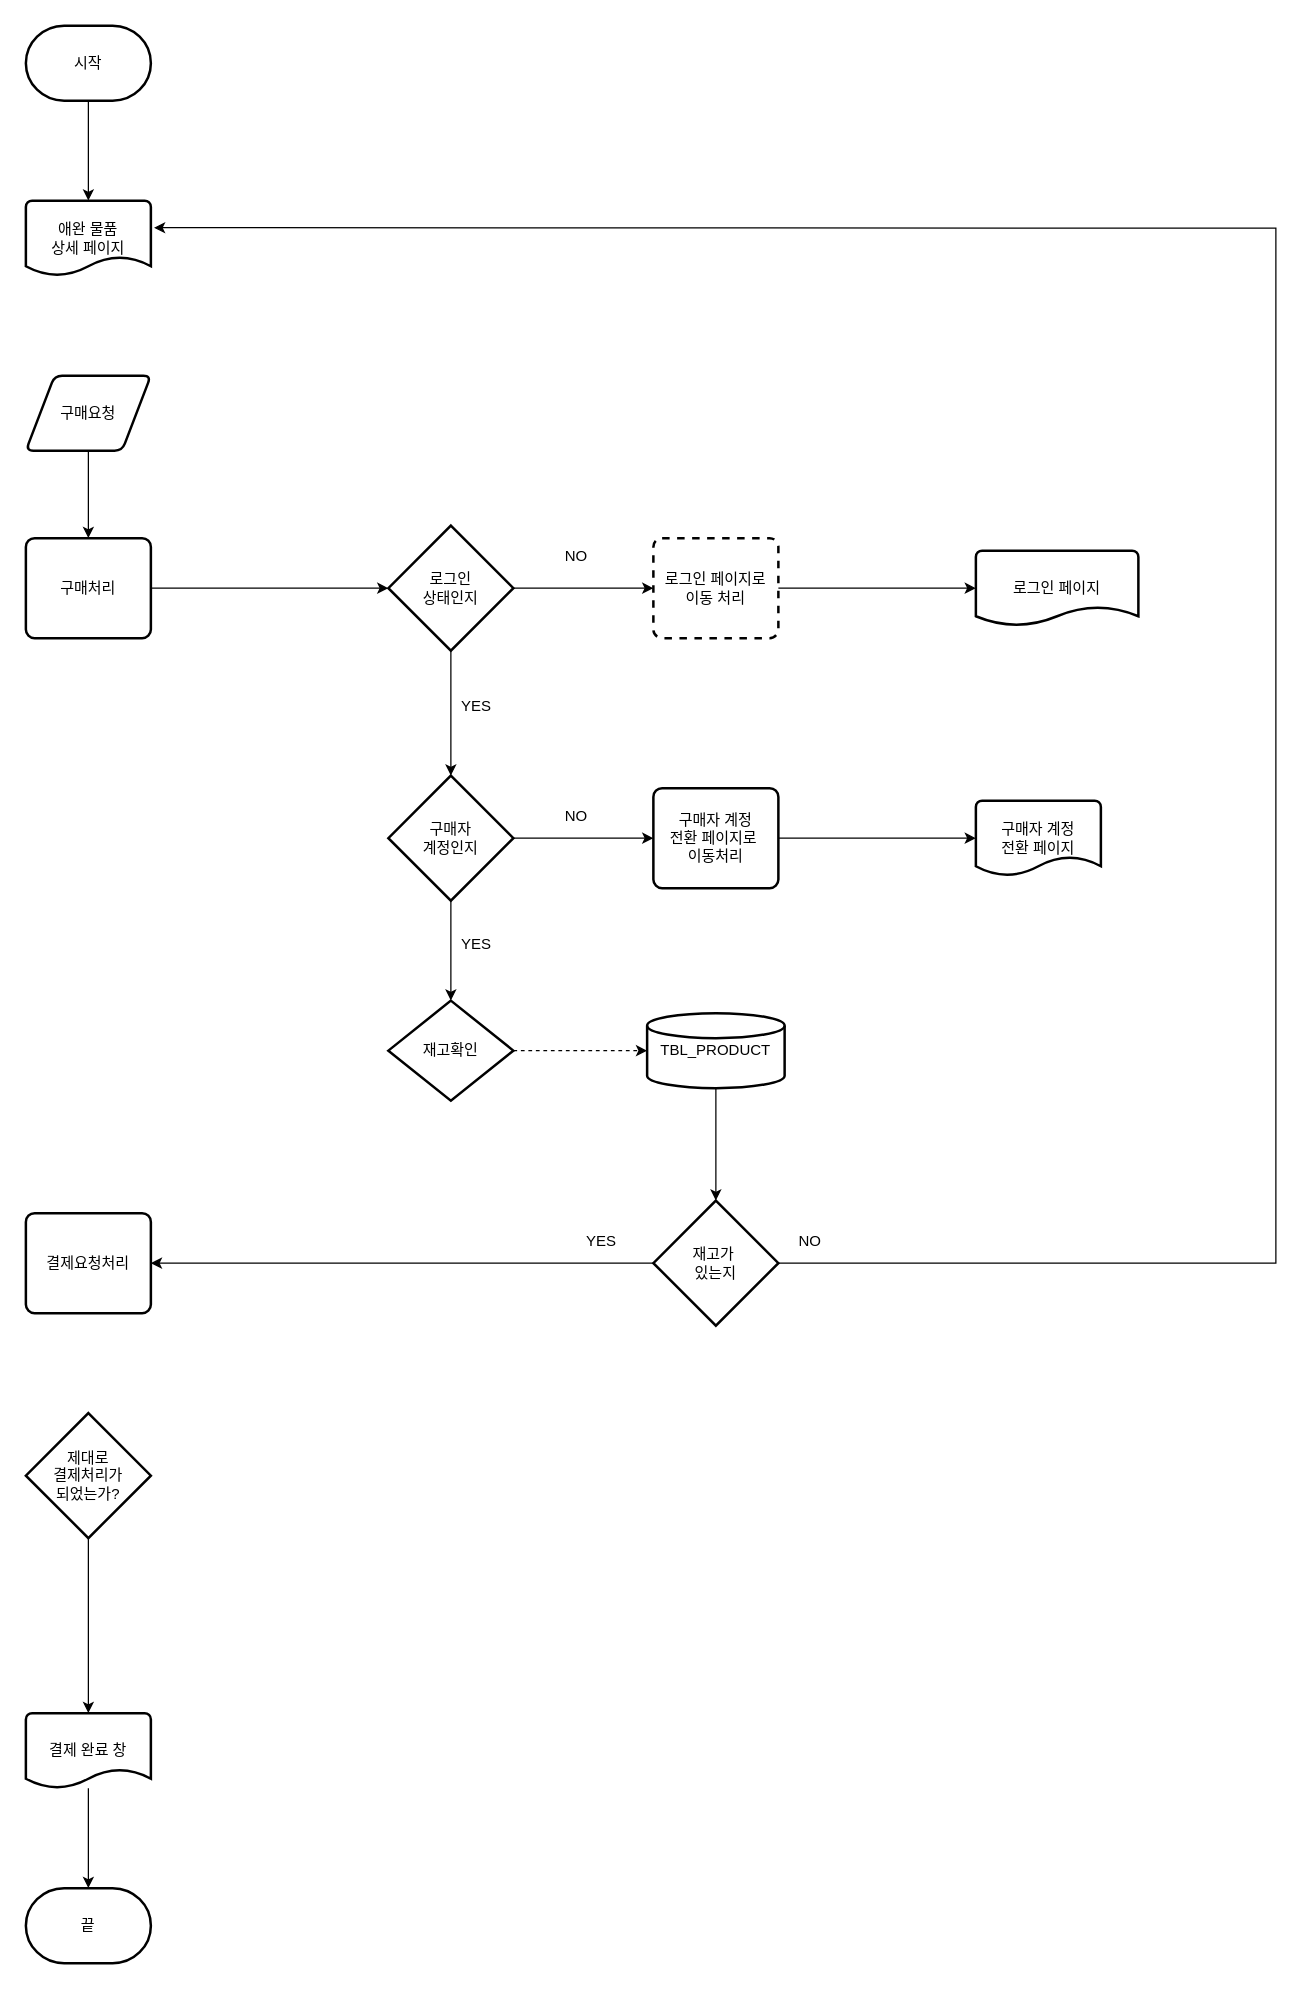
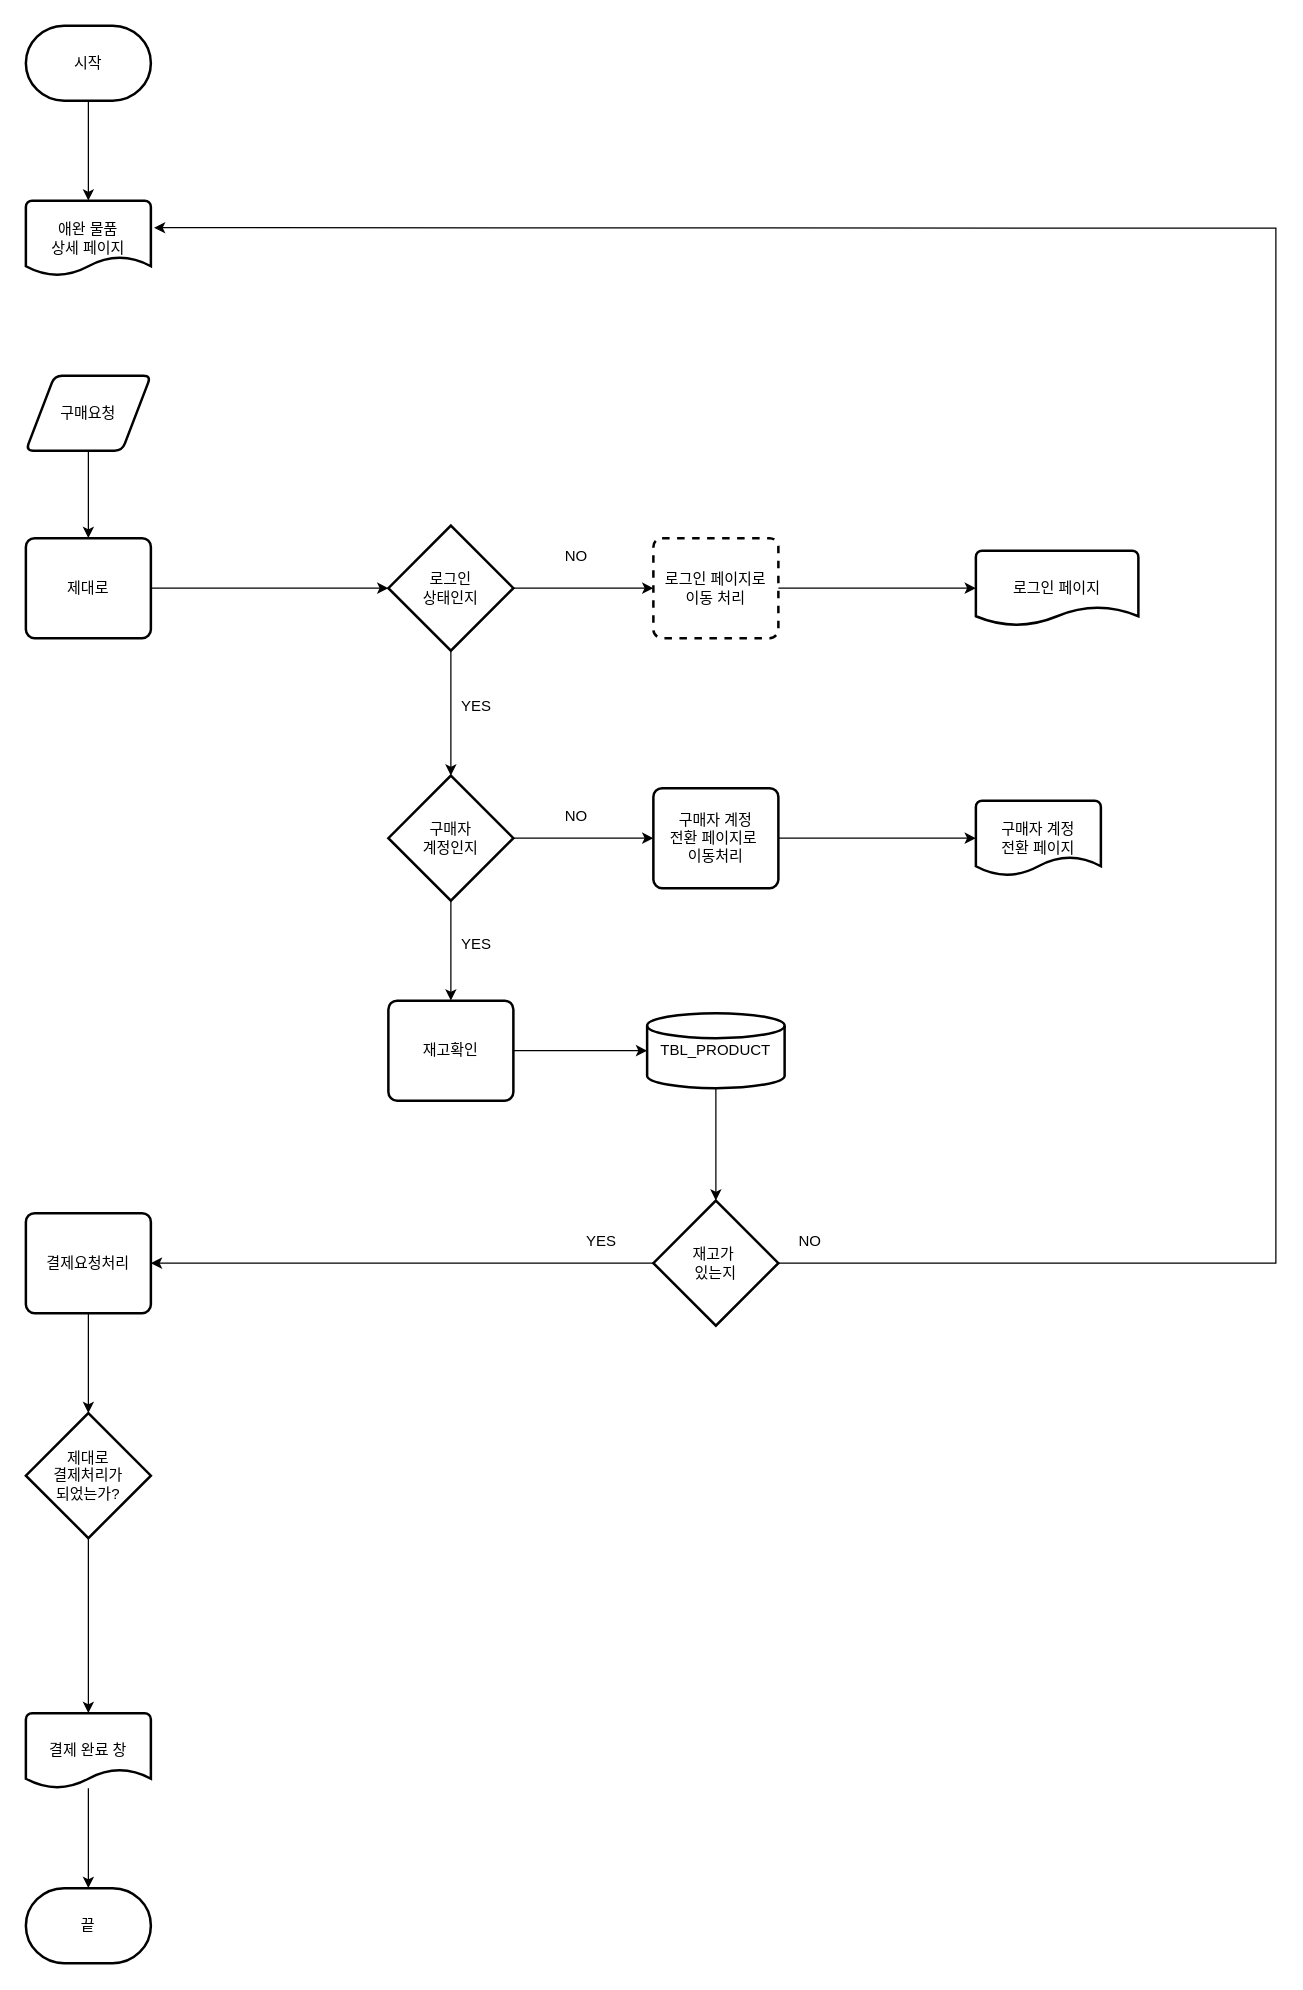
(88, 588) -> (88, 588)
(451, 1051) -> (451, 1051)
(576, 1051) -> (576, 1051)
none -> (88, 1359)
